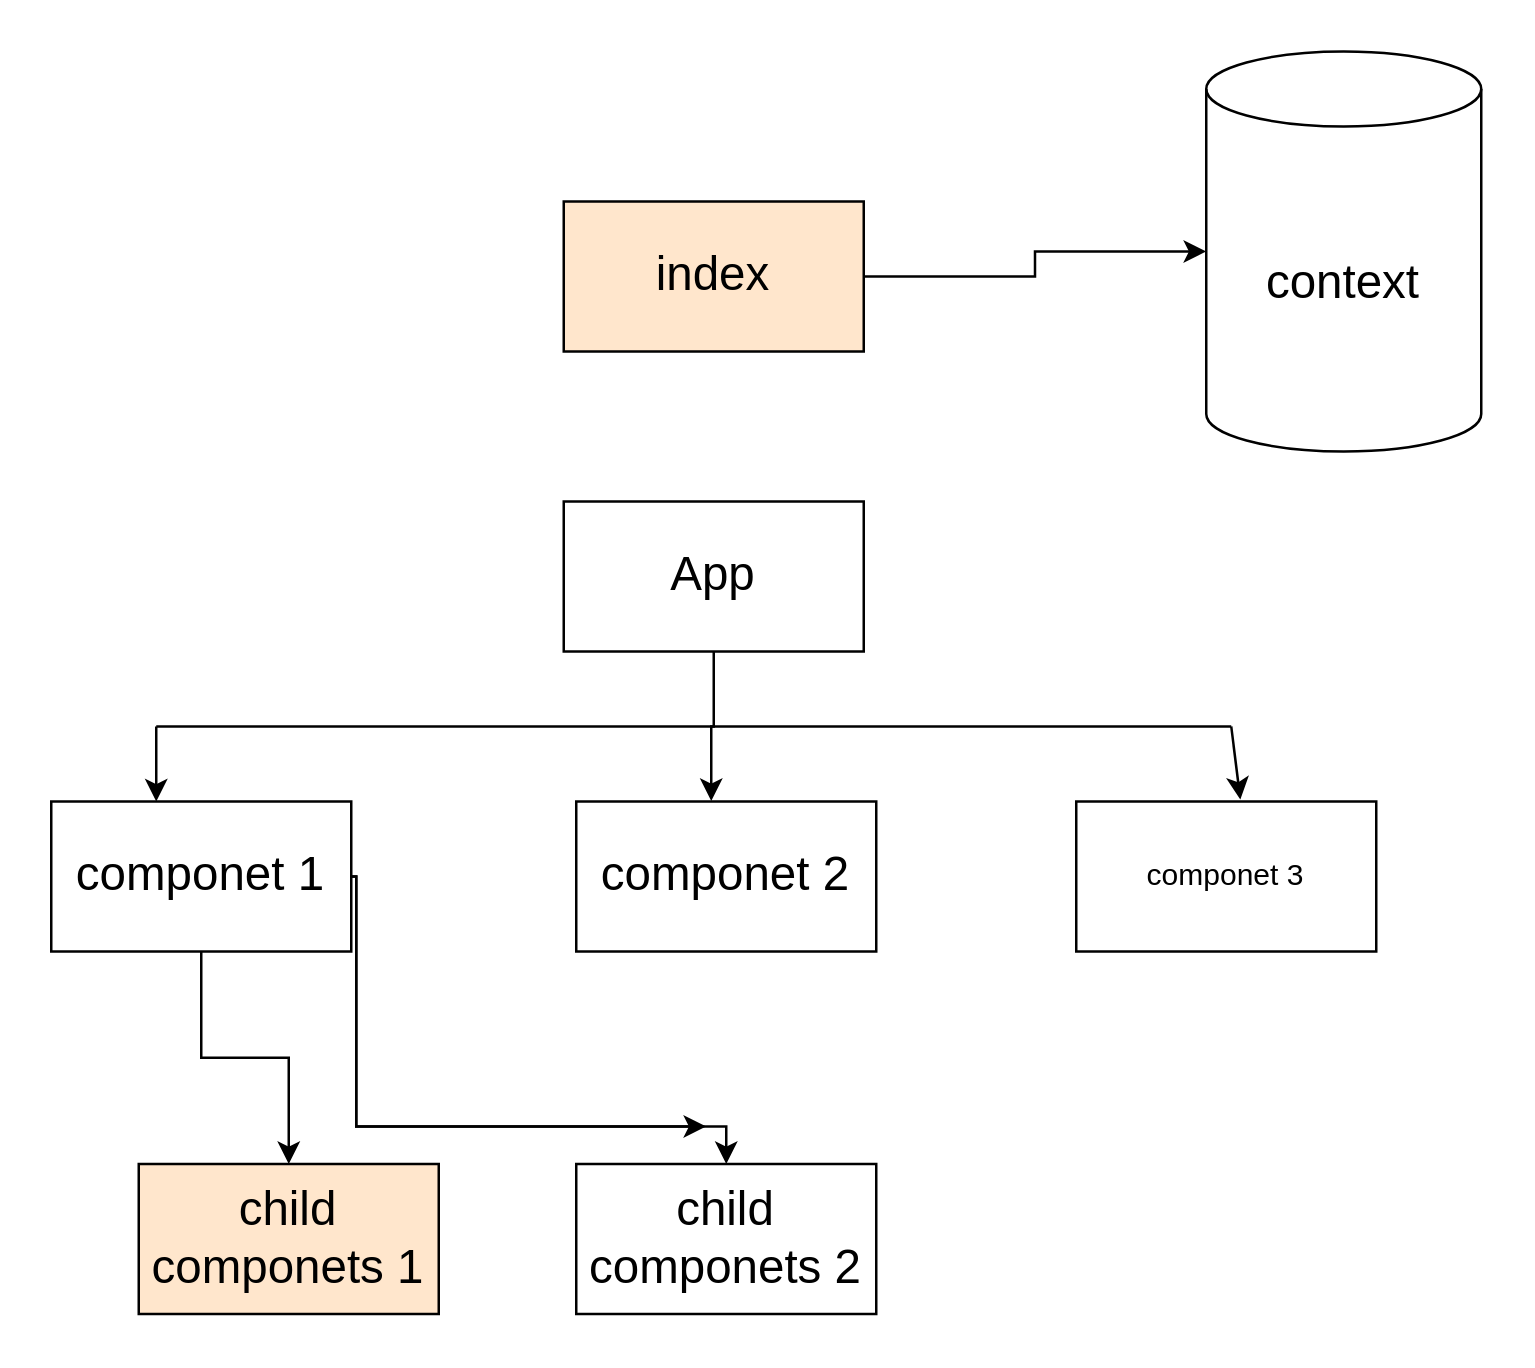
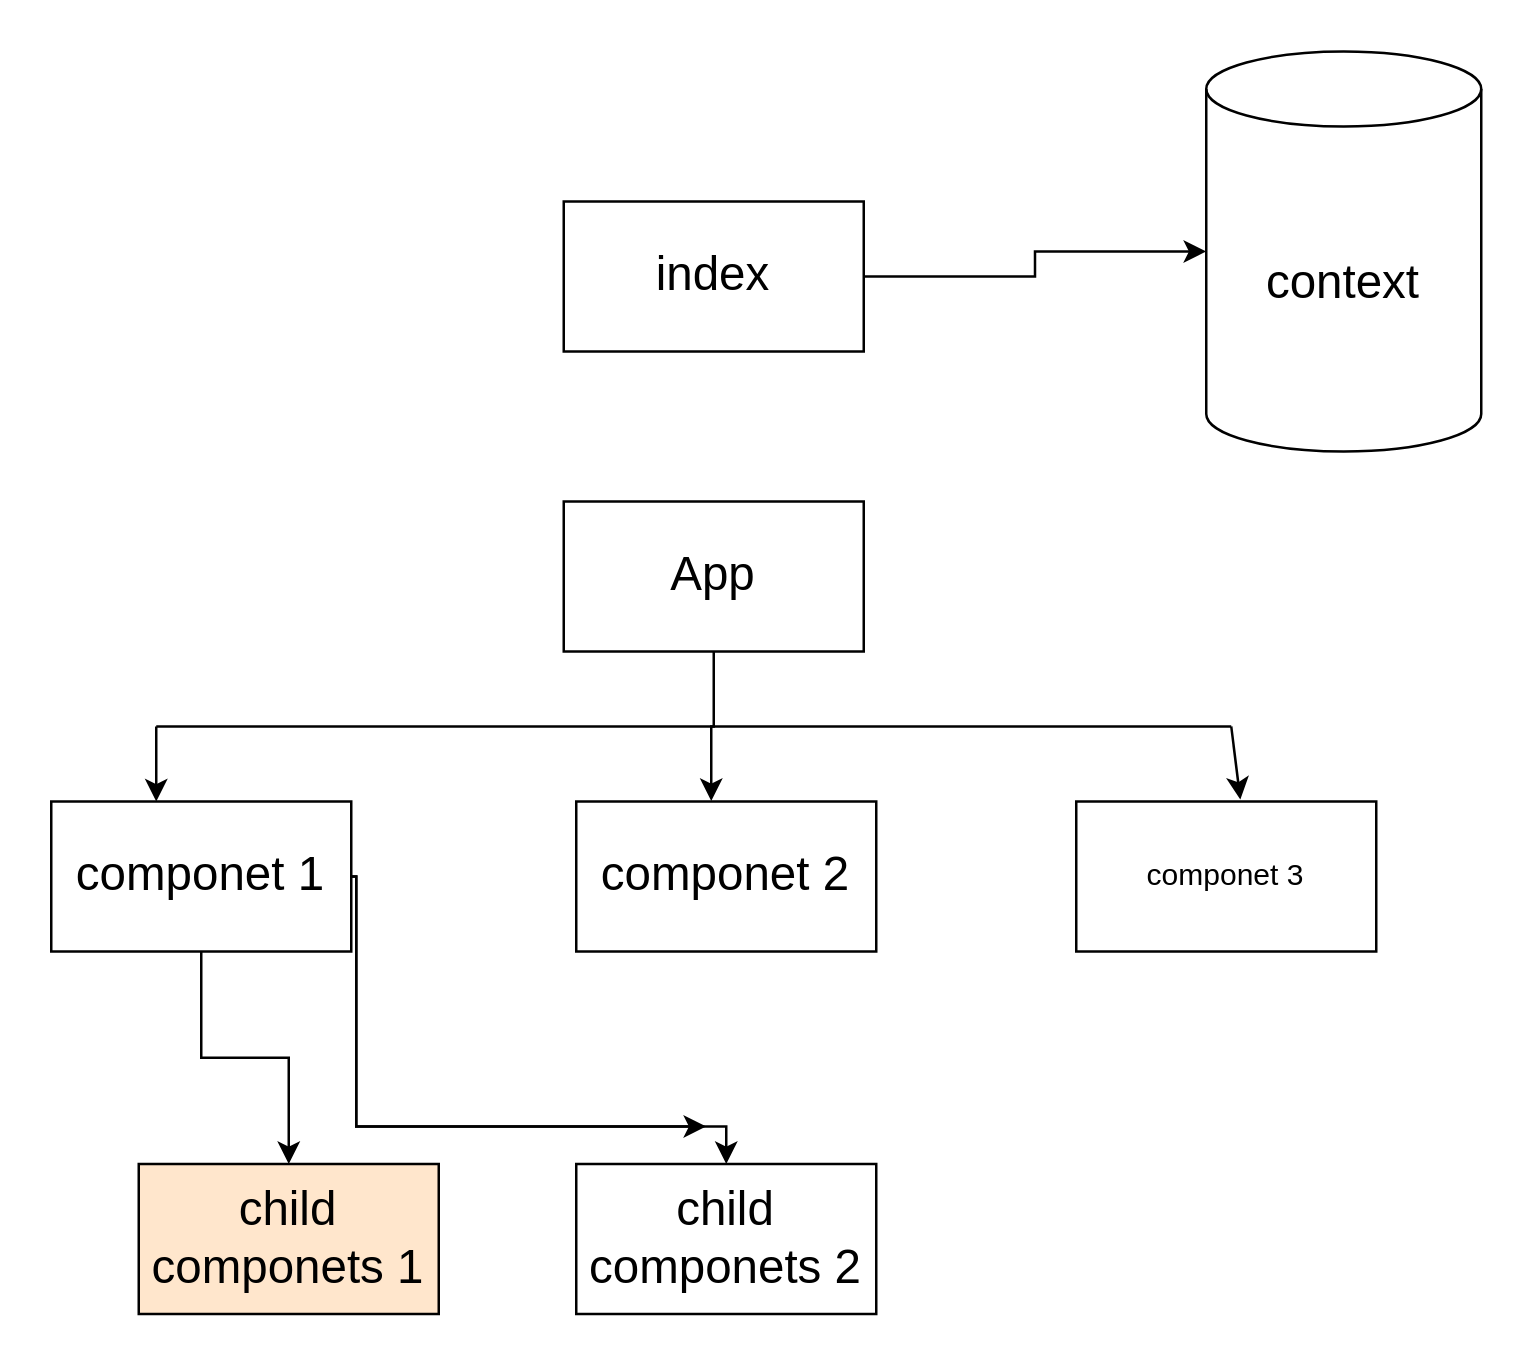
(714, 276) -> (714, 276)
